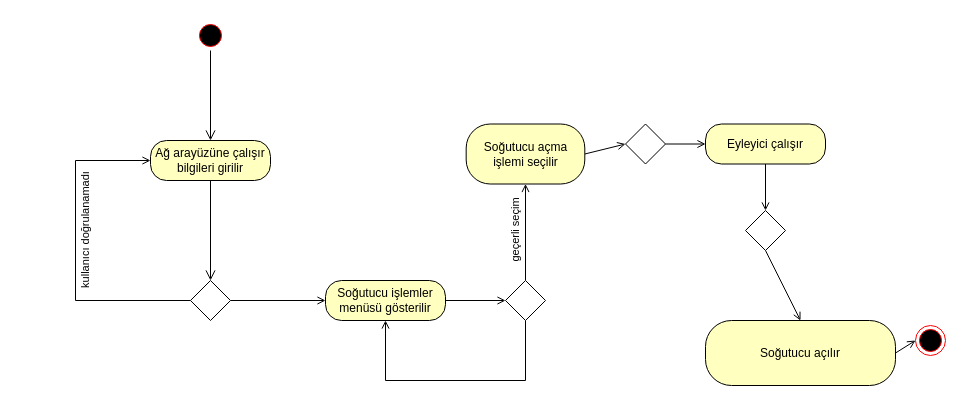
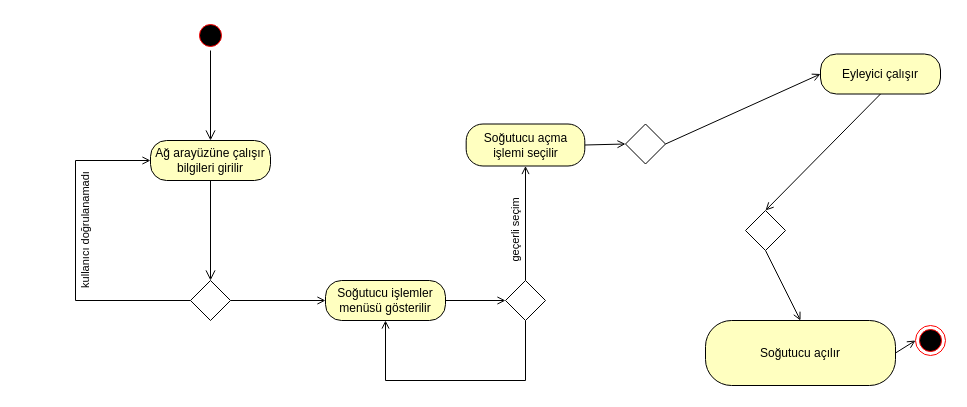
(766, 144) -> (881, 74)
(525, 154) -> (525, 145)
